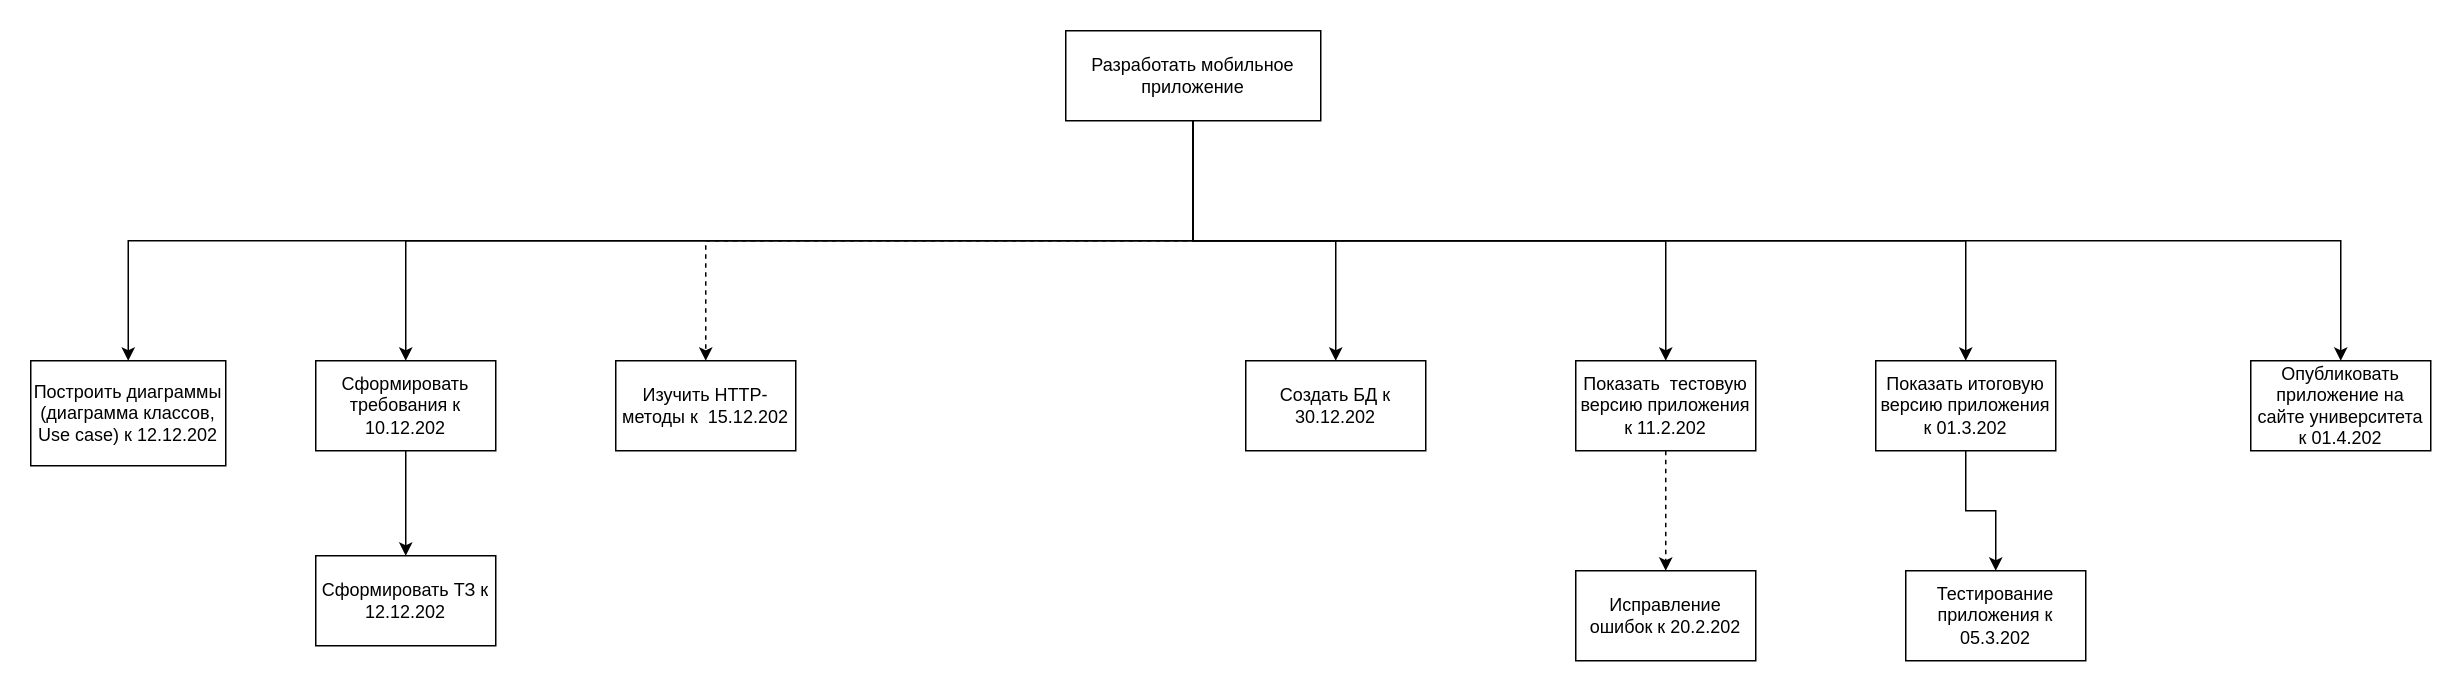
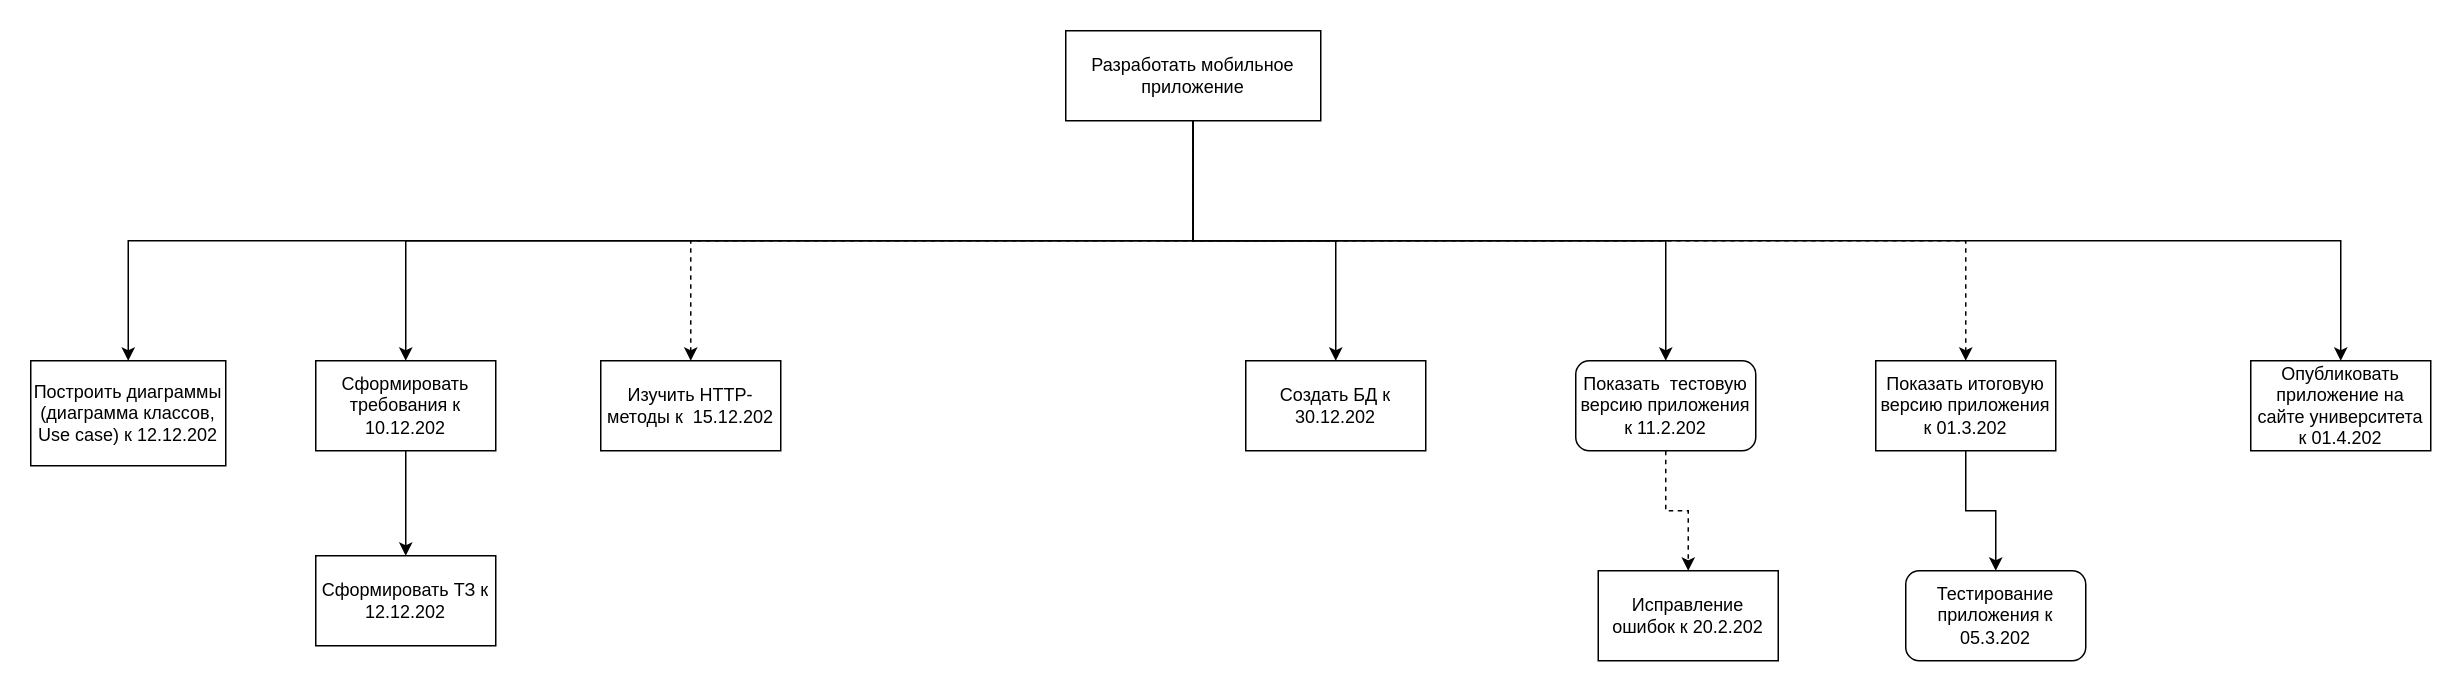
(1966, 294) -> (1966, 294)
(706, 406) -> (691, 406)
(1666, 406) -> (1666, 406)
(1666, 616) -> (1688, 616)
(1996, 616) -> (1996, 616)
